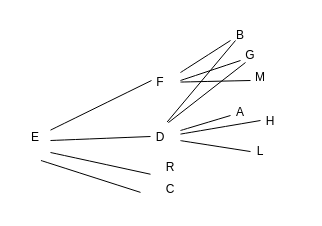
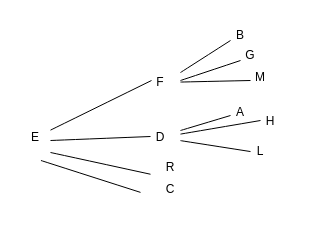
(200, 83) -> none
(208, 92) -> none
